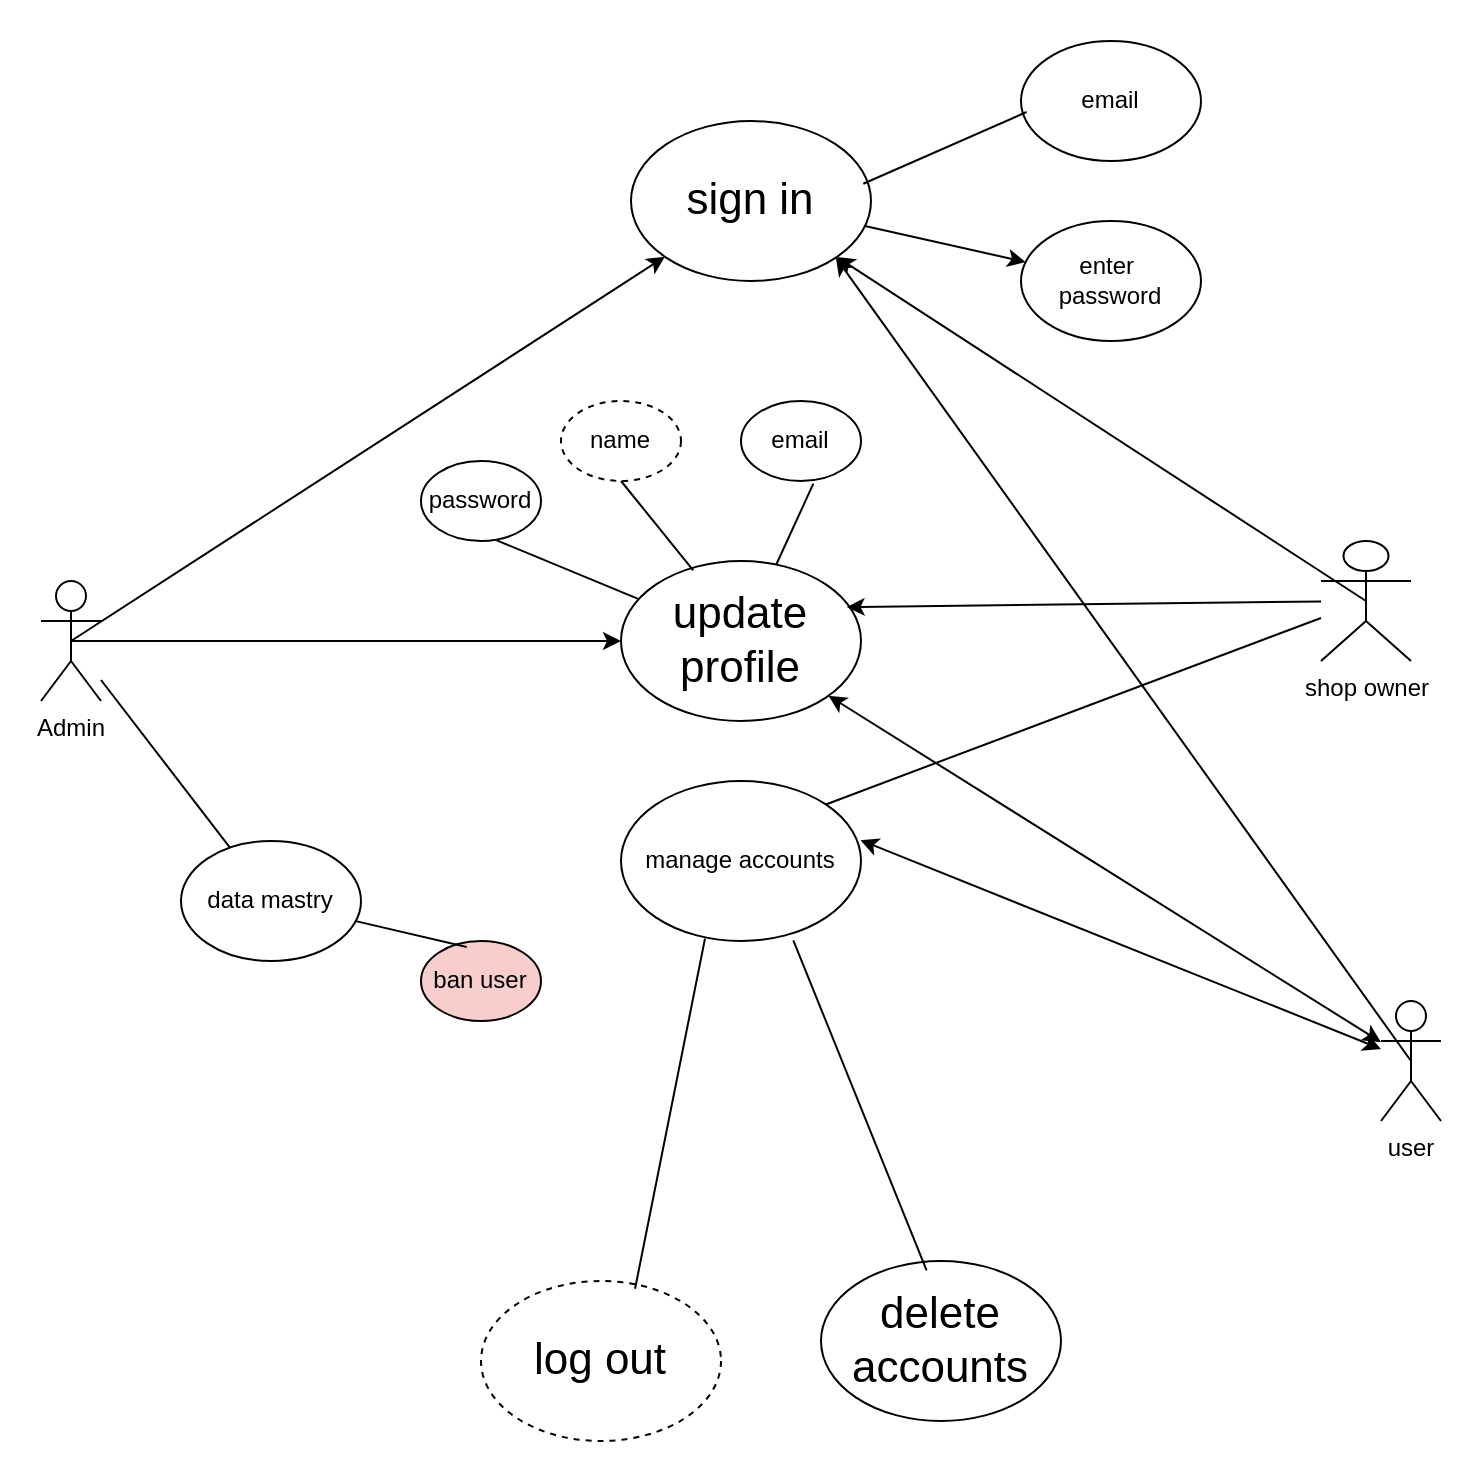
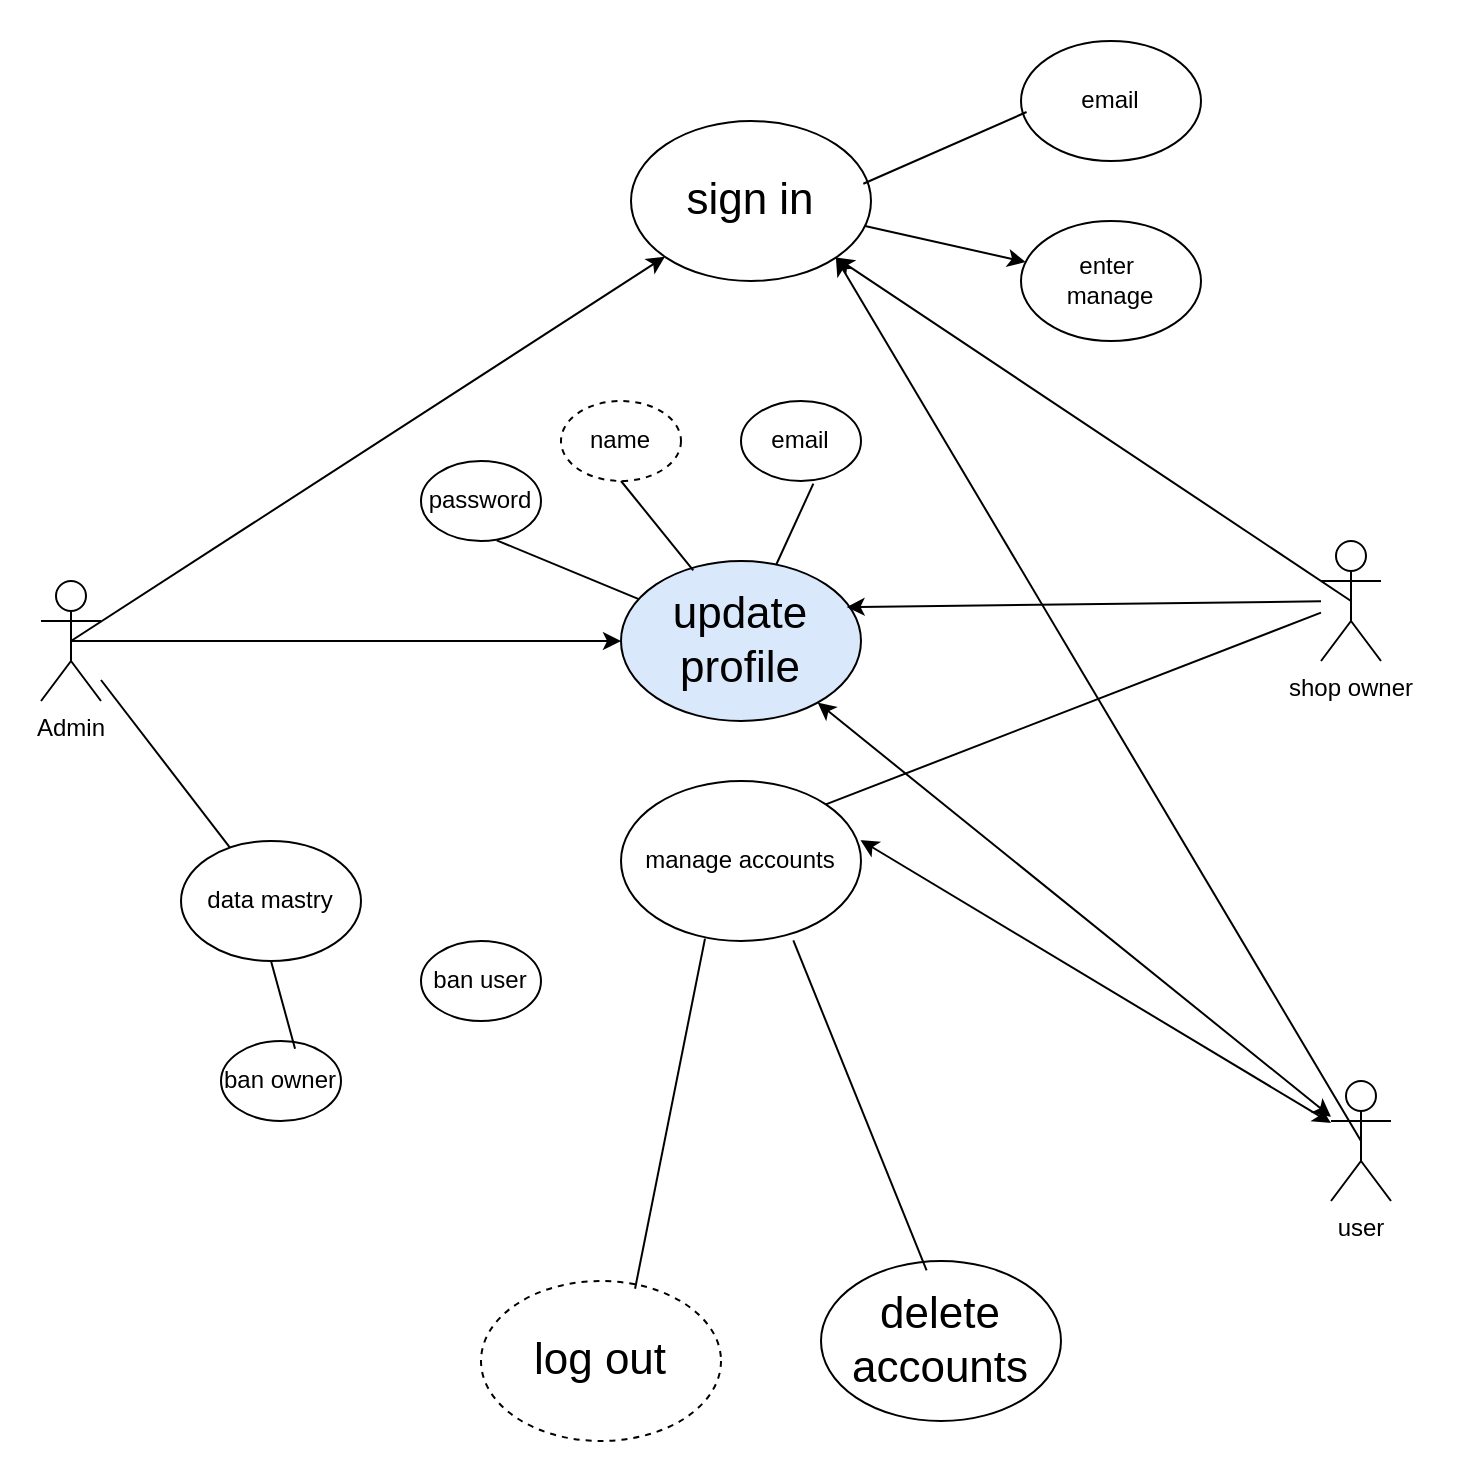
(1111, 281) -> (1111, 281)
(1366, 601) -> (1351, 601)
(741, 641) -> (741, 641)
(411, 934) -> none
(481, 981) -> (481, 981)
none -> (283, 1005)
(1411, 1061) -> (1361, 1141)
none -> (281, 1081)
